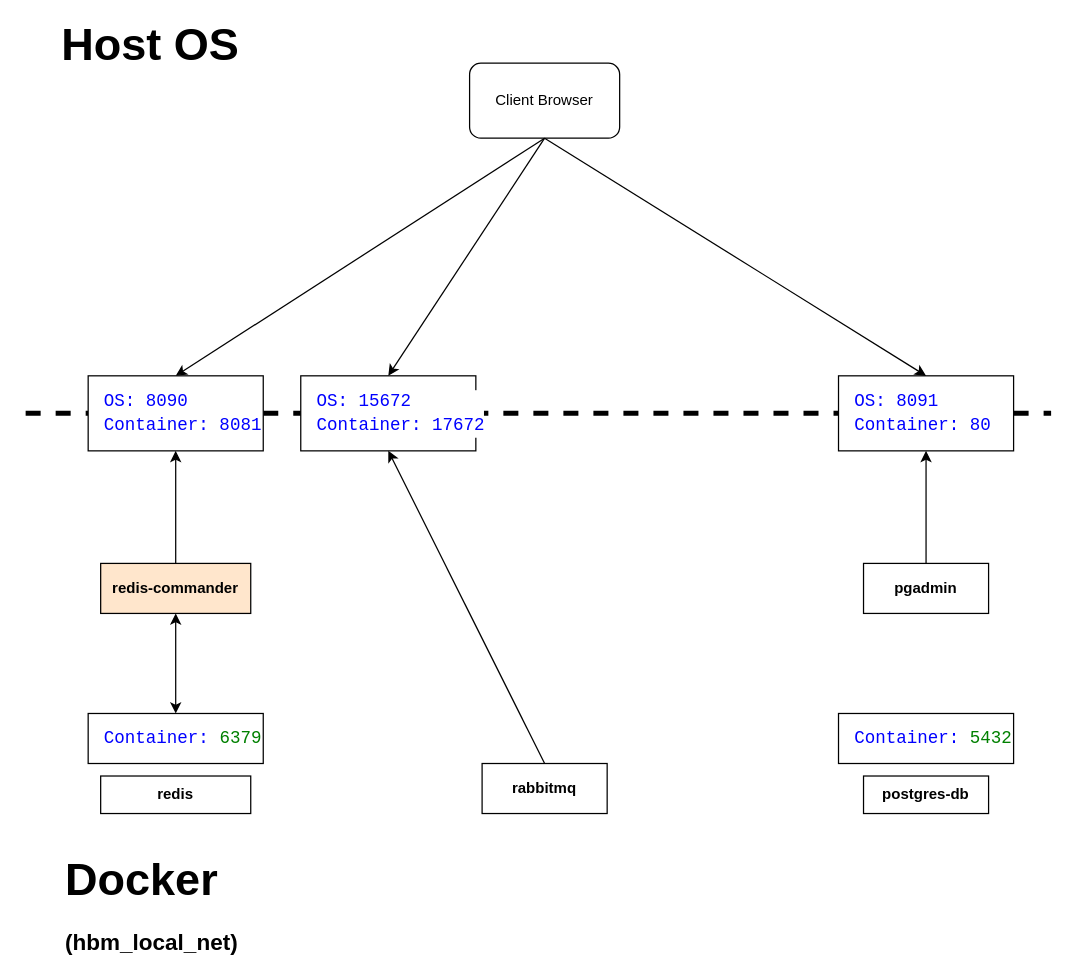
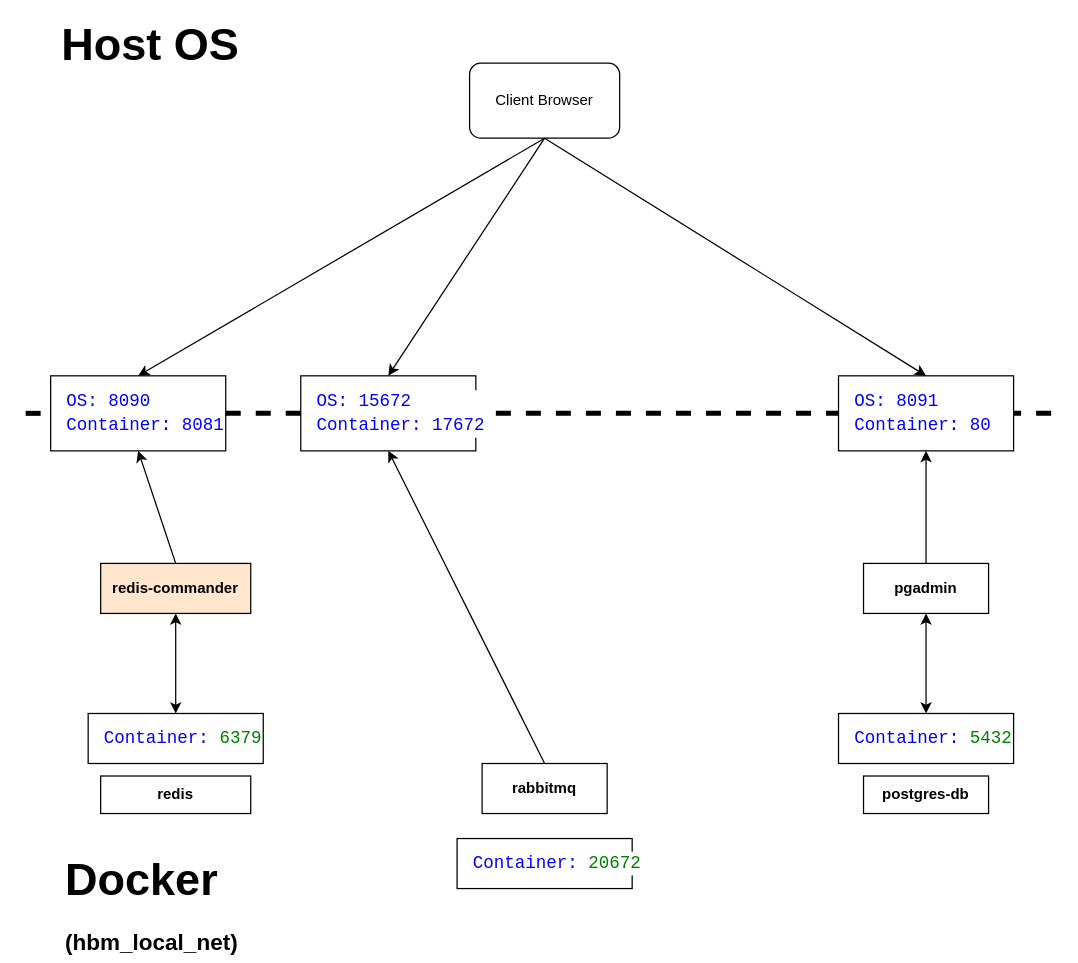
(176, 413) -> (138, 413)
none -> (926, 663)
none -> (544, 863)
